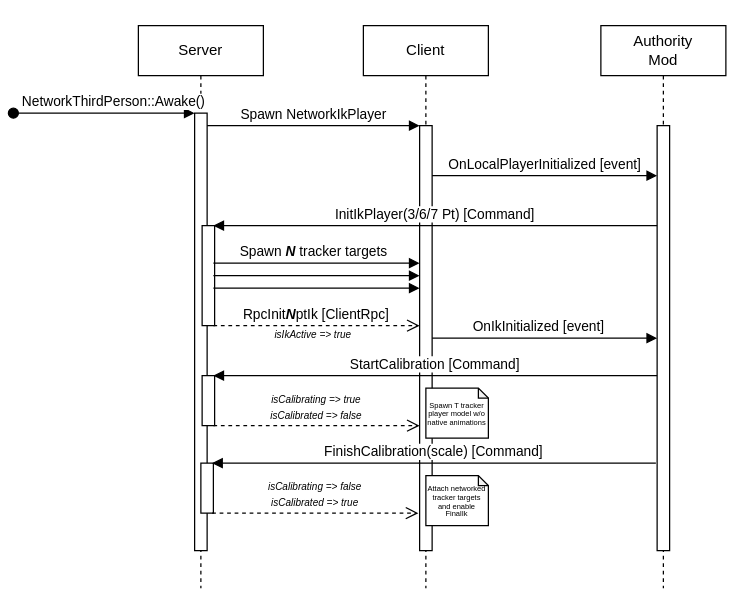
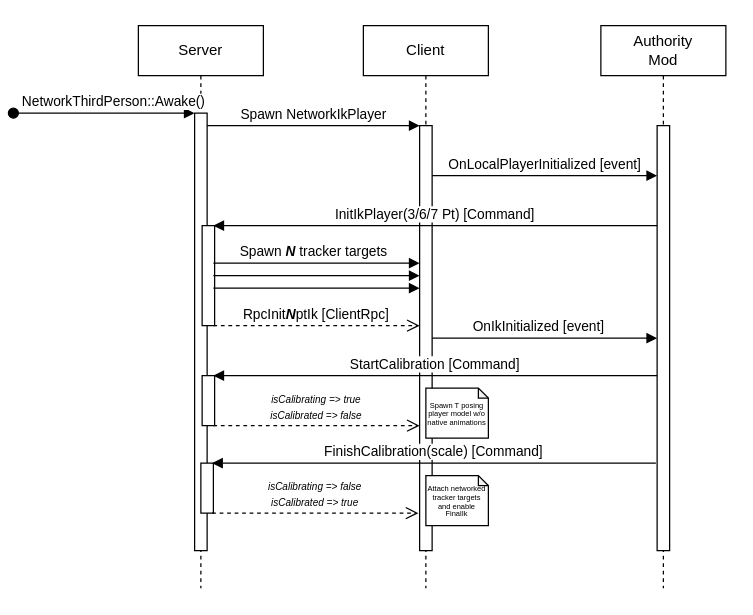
(313, 333) -> none
(457, 413) -> (457, 413)
